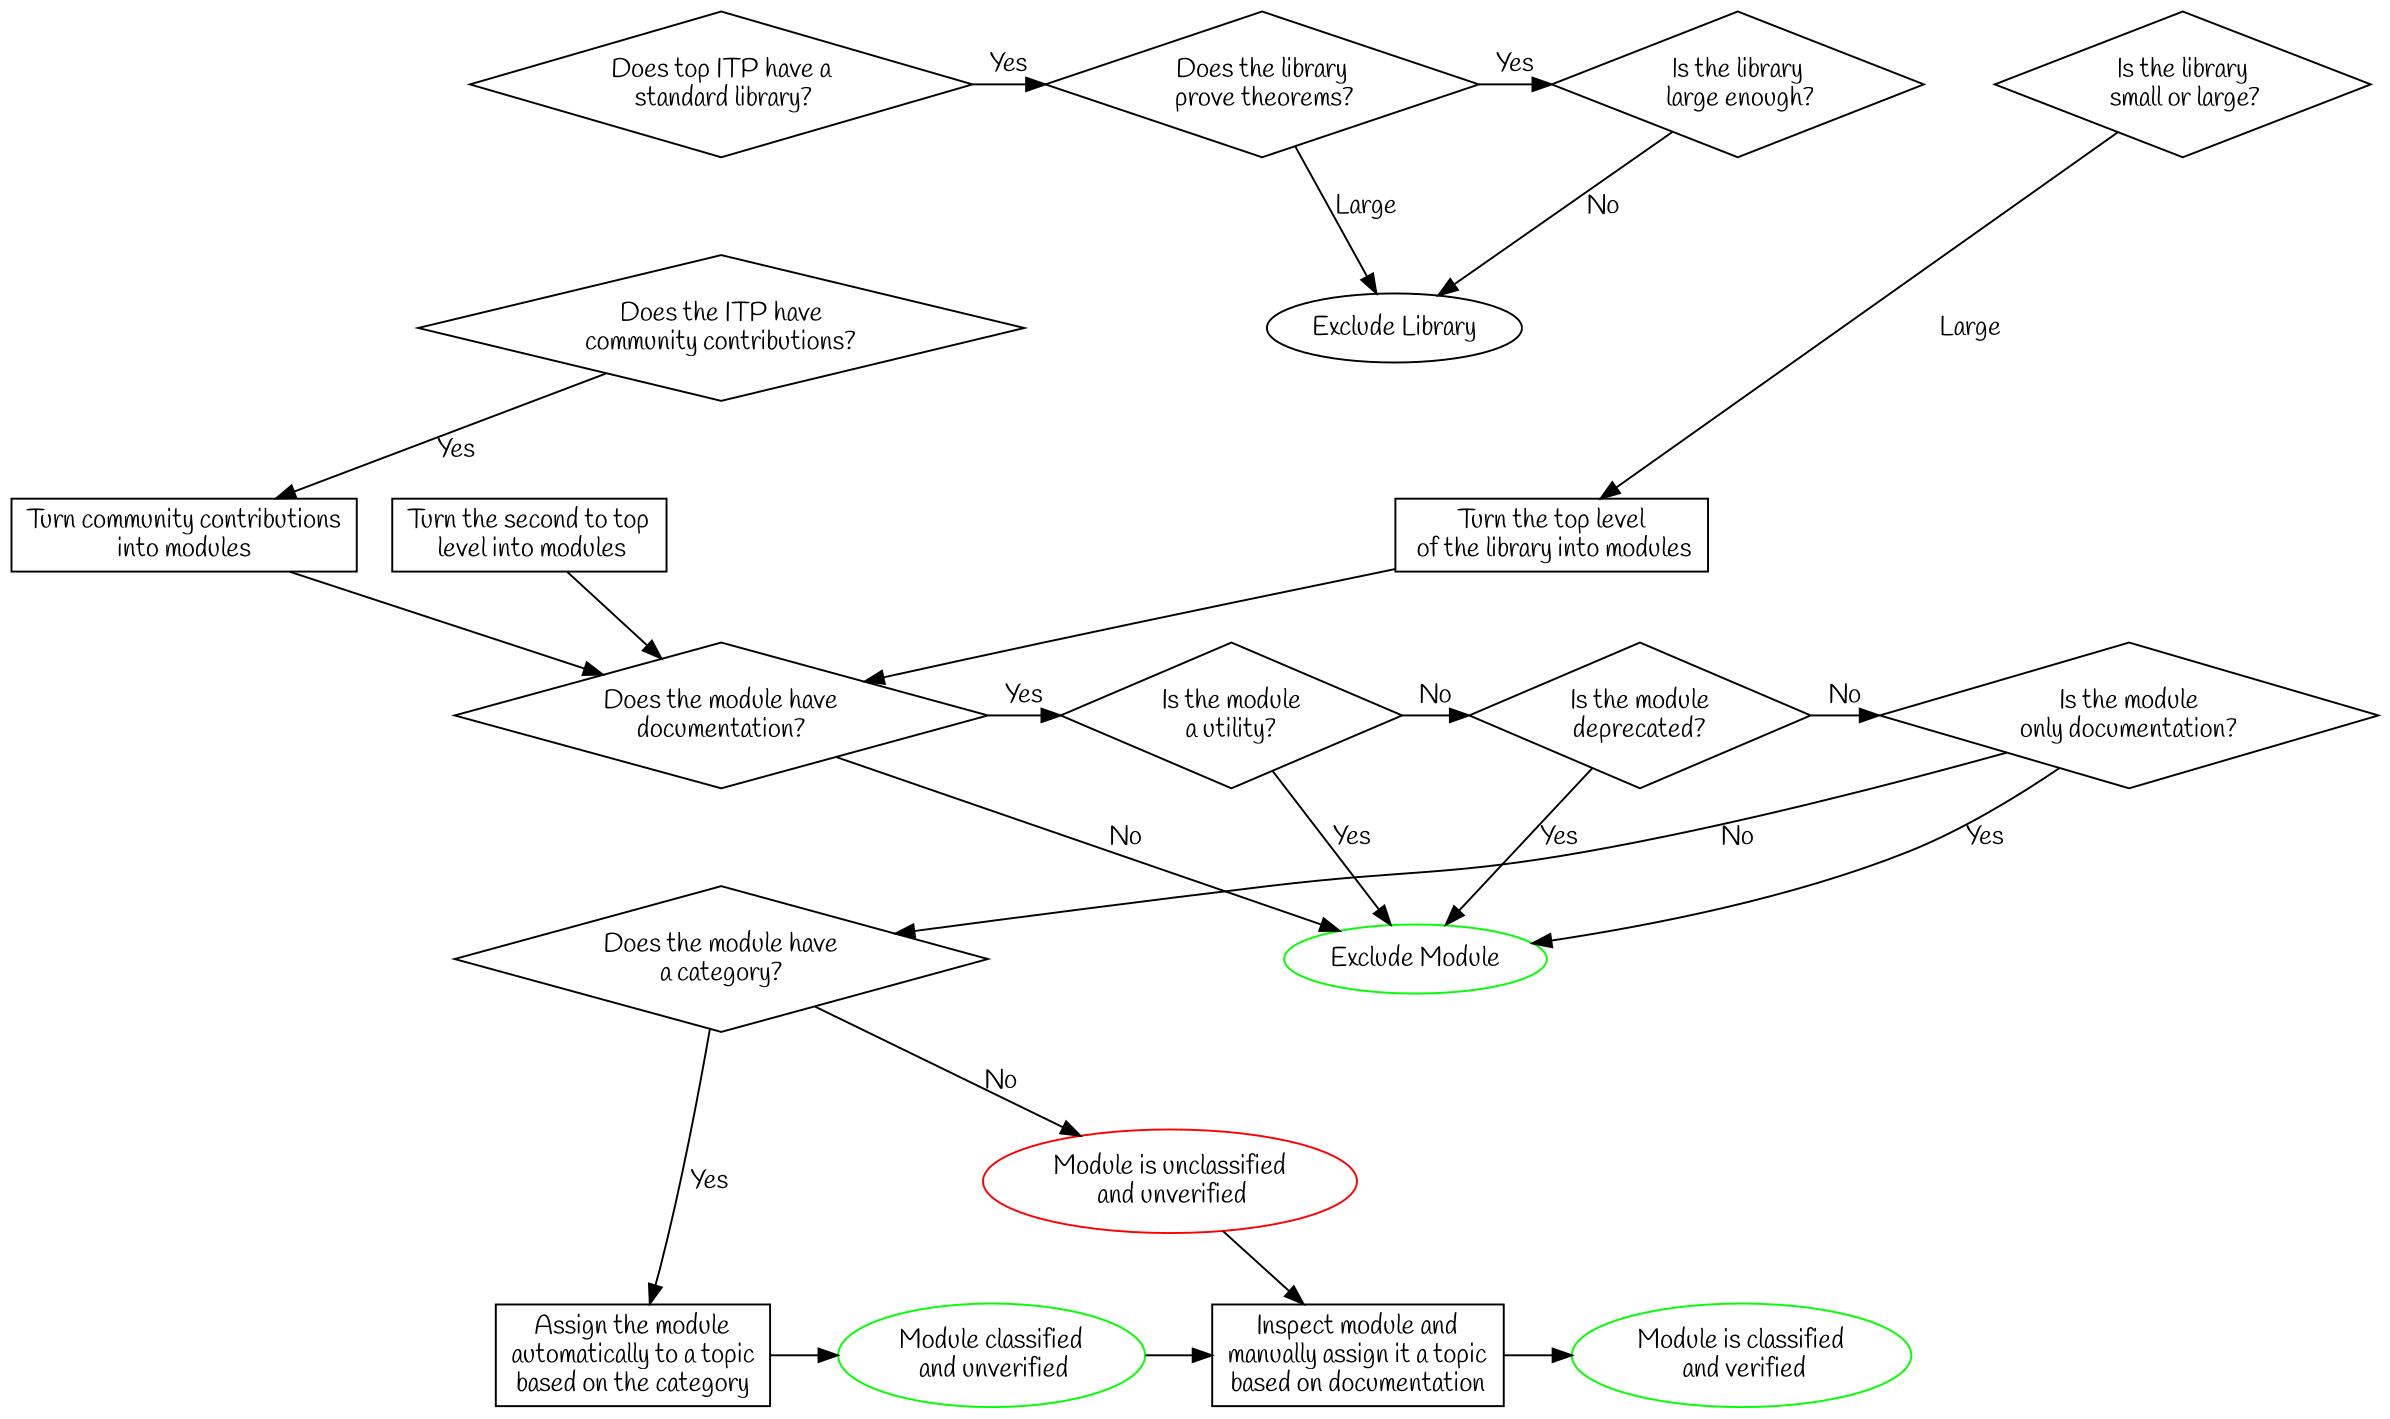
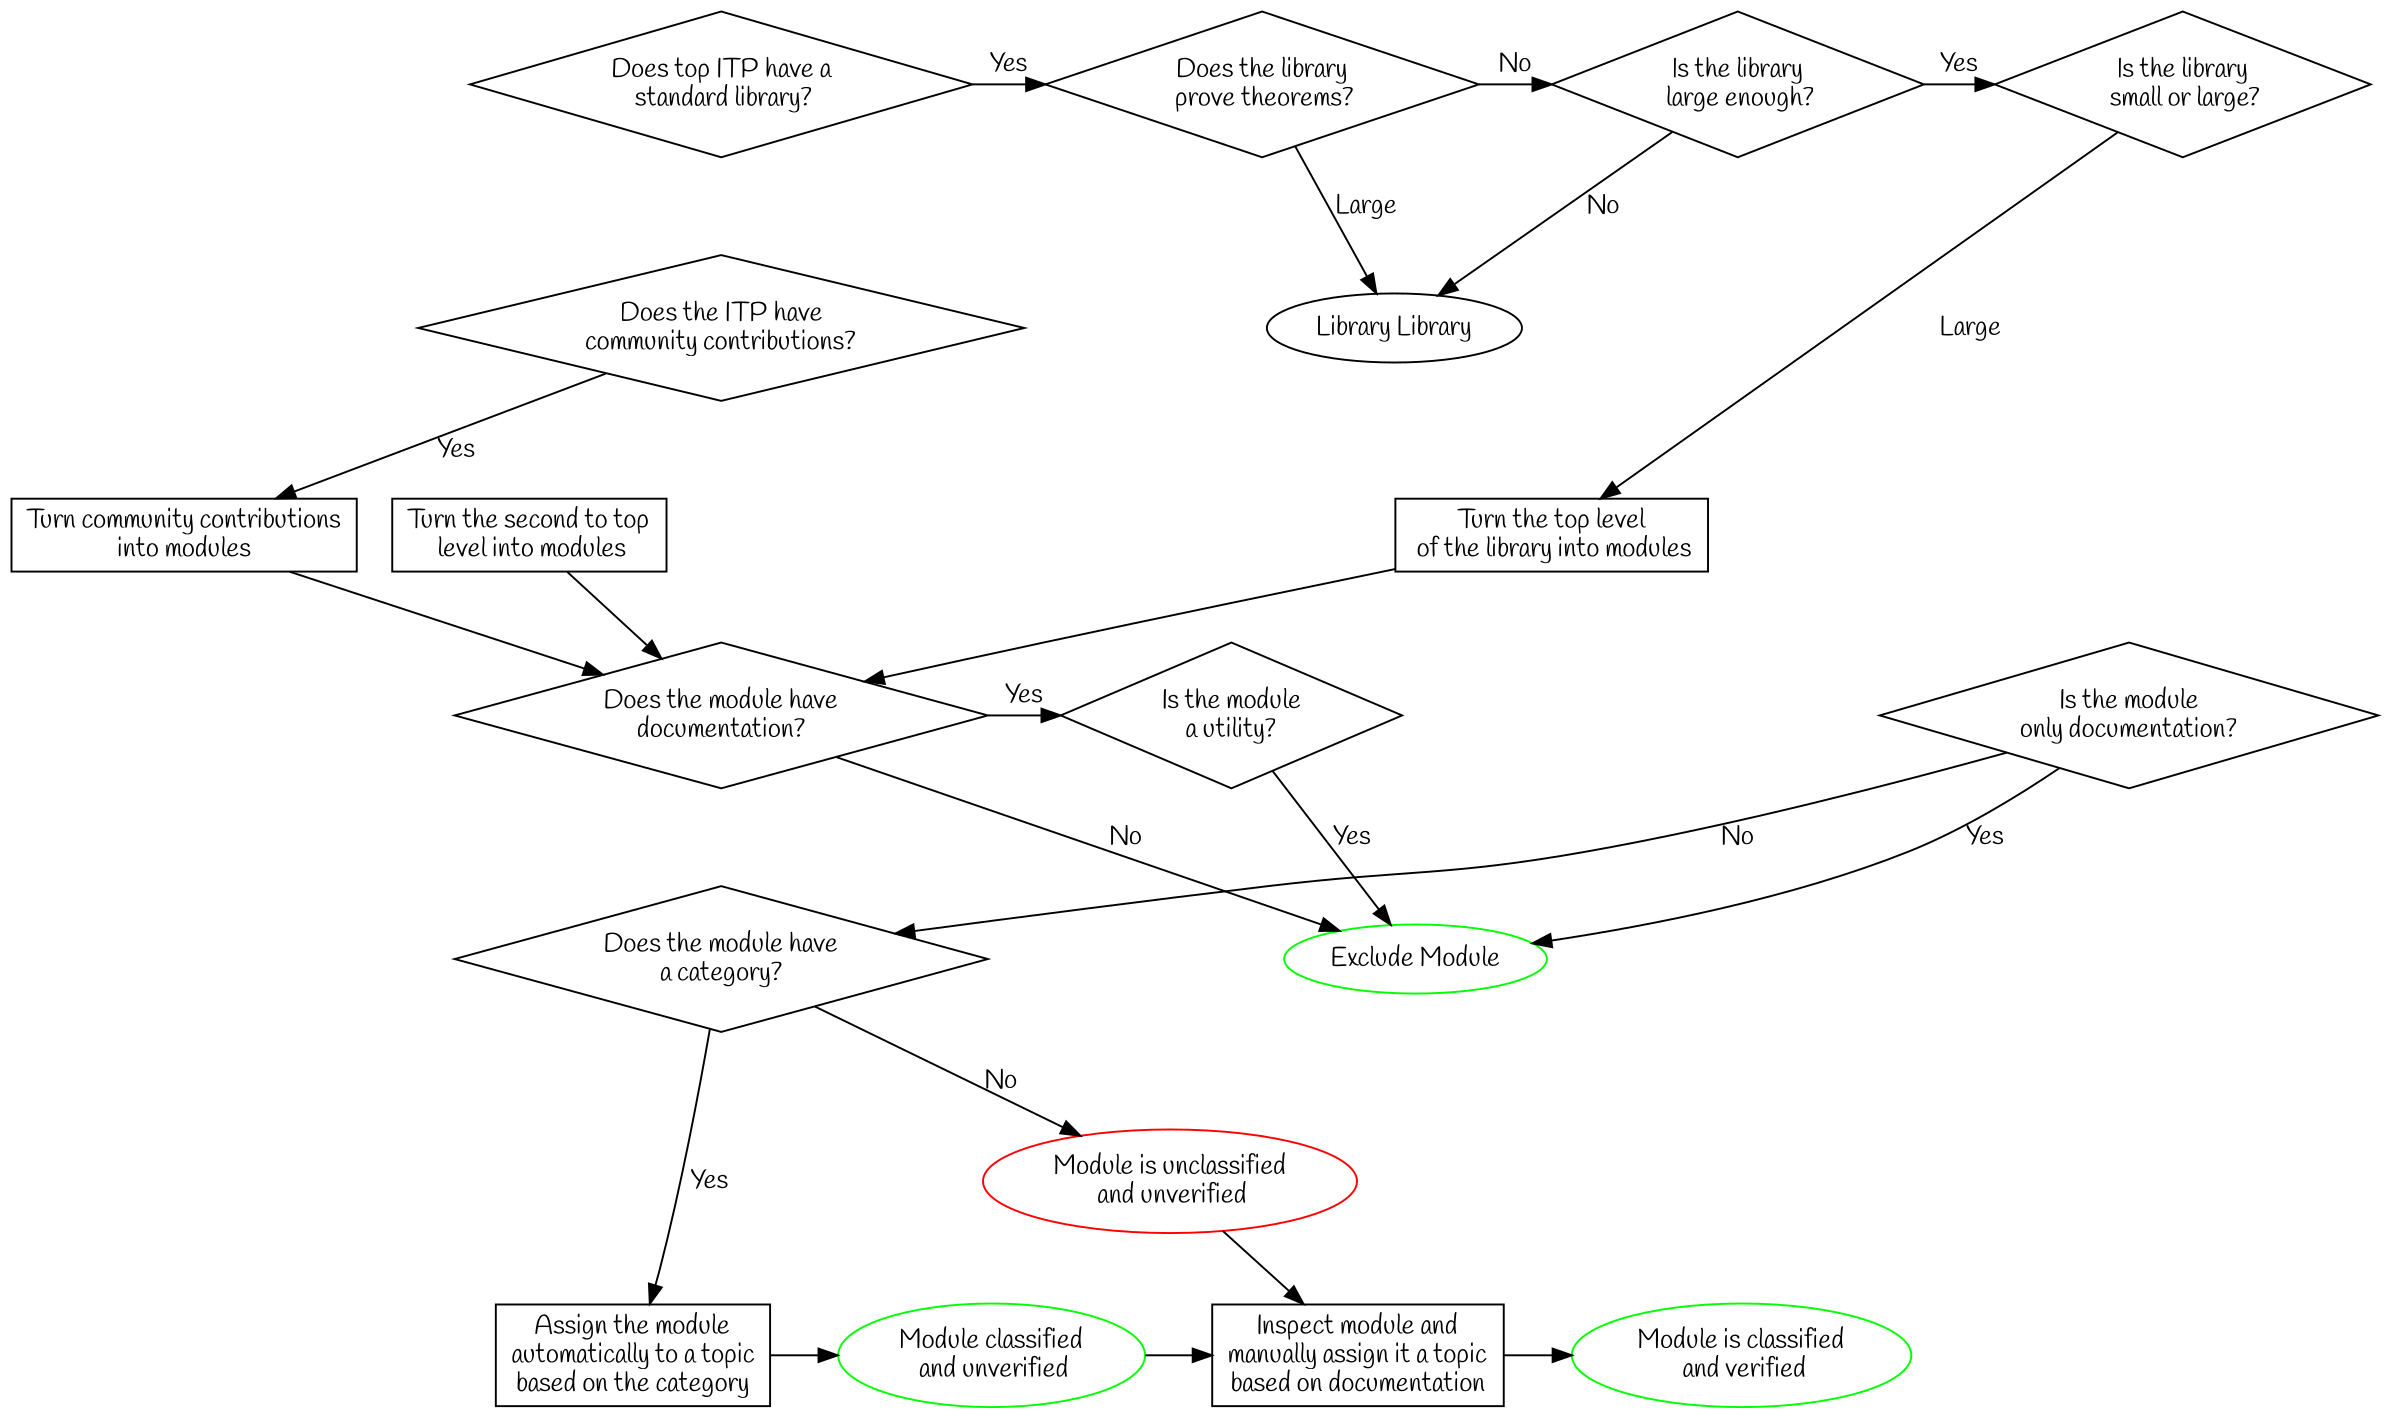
(1515, 64) -> (1515, 64)
none -> (1950, 84)
(1394, 328) -> (1394, 328)
(1640, 715) -> none
